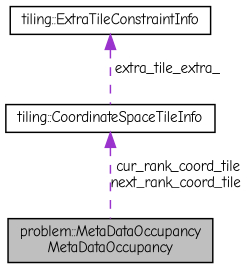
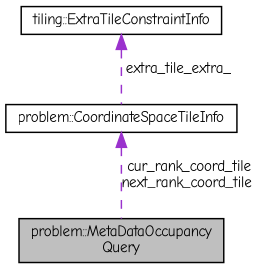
(110, 118) -> (121, 118)
(110, 241) -> (121, 241)
